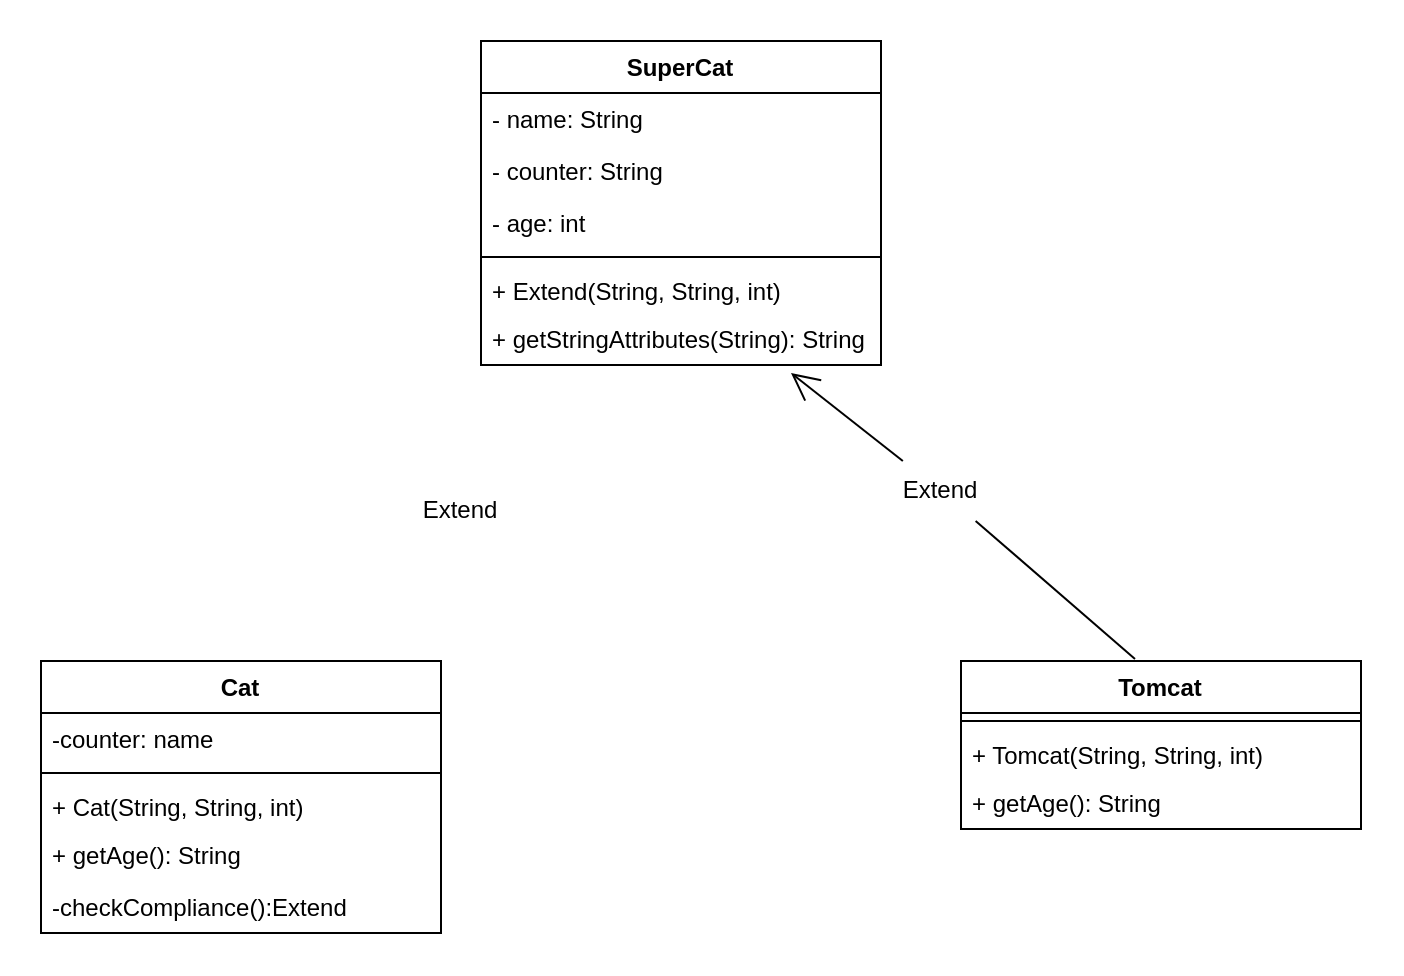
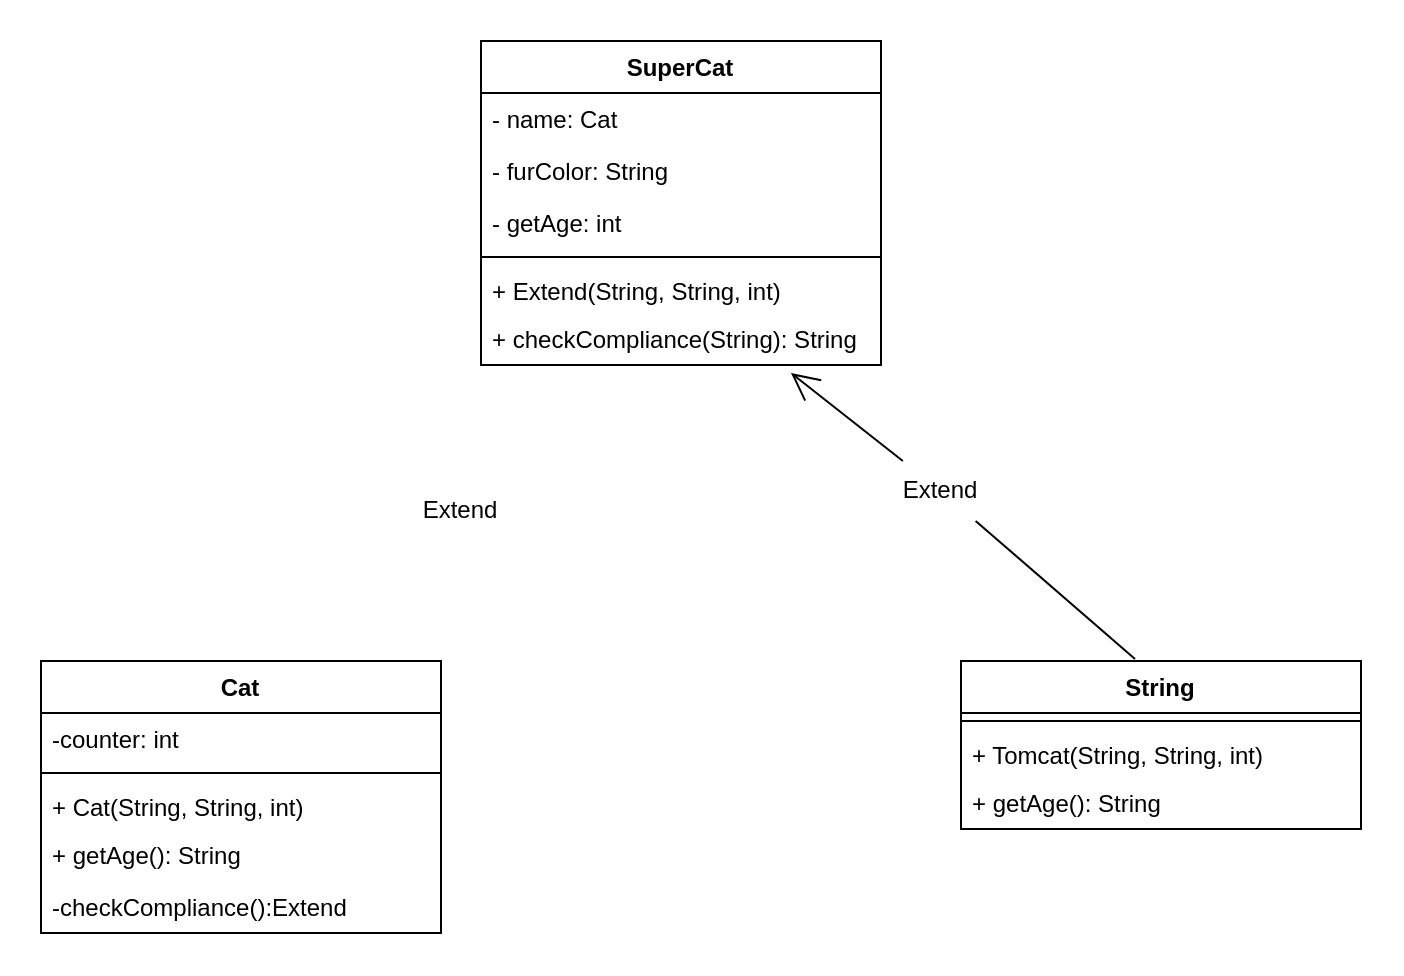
(574, 120) -> (557, 120)
(594, 172) -> (597, 172)
(547, 224) -> (567, 224)
(719, 340) -> (692, 340)
(1160, 688) -> (1160, 688)
(140, 740) -> (130, 740)
